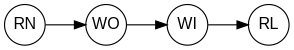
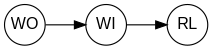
(25, 25) -> none
